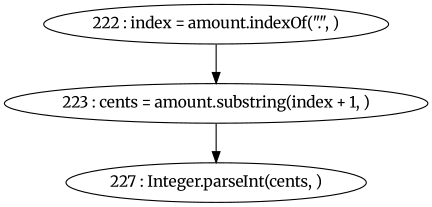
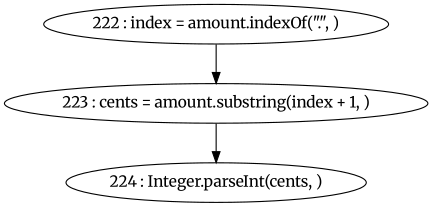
(216, 183) -> (216, 183)
